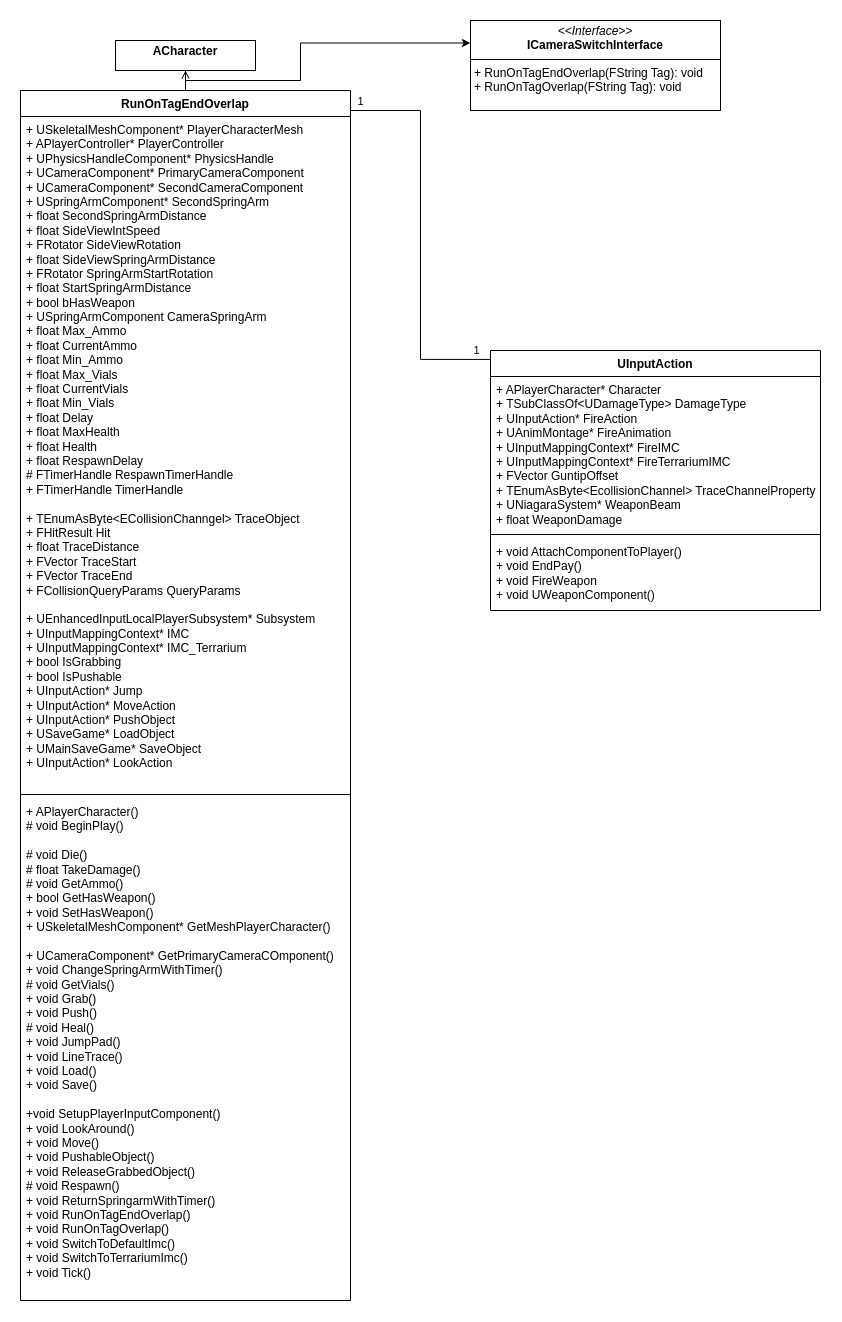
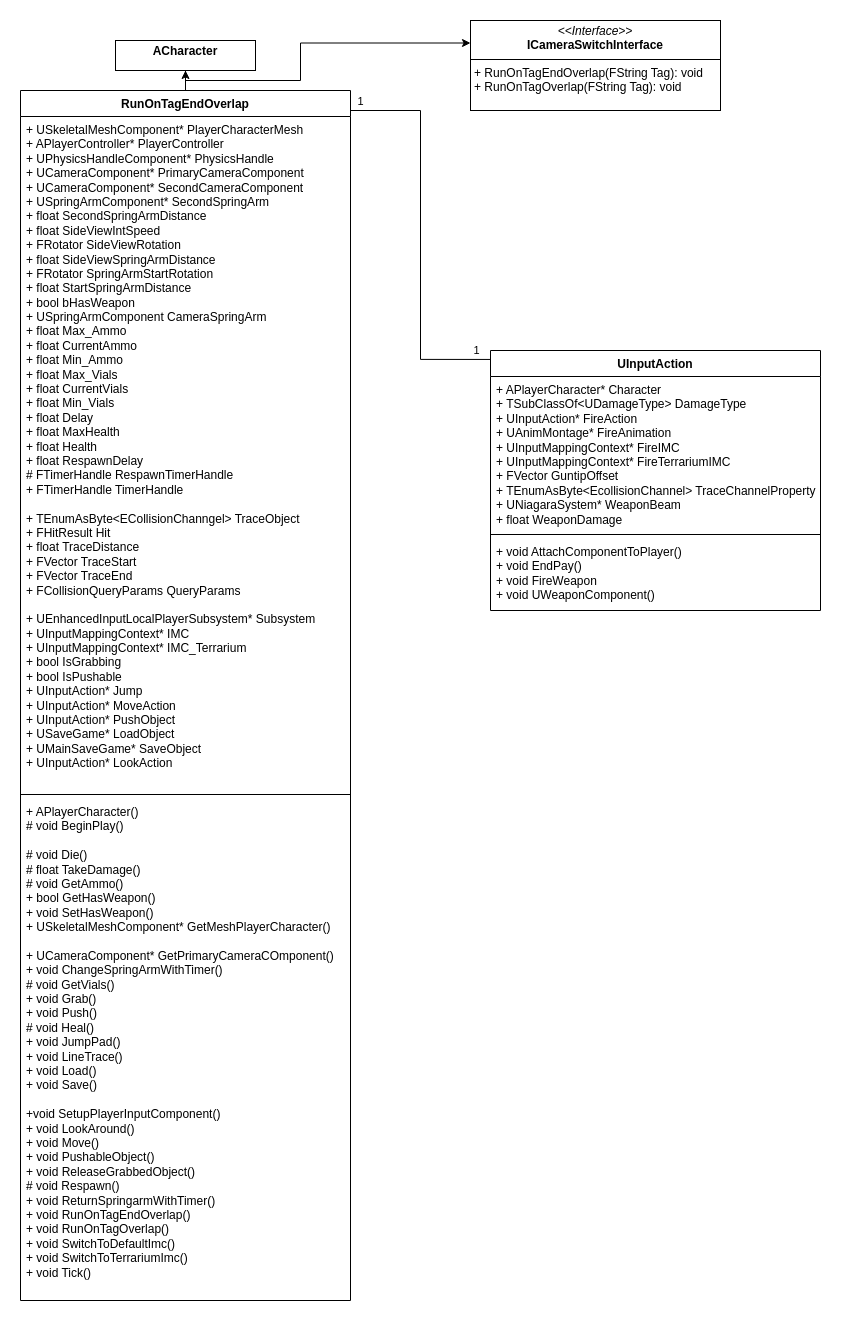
(186, 76) -> (186, 78)
